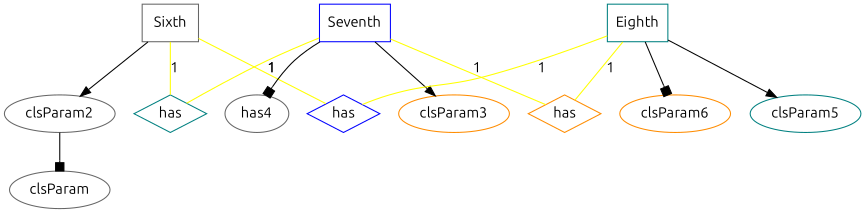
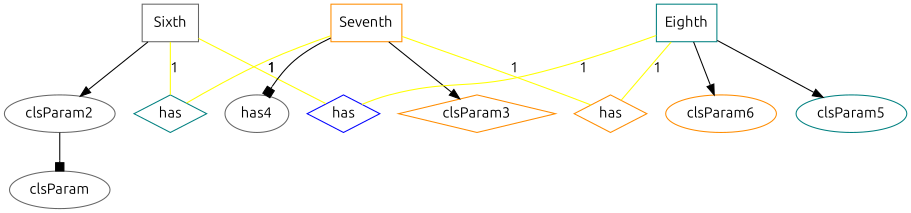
(355, 23) -> (366, 23)
(654, 64) -> (702, 63)
(454, 114) -> (477, 114)
